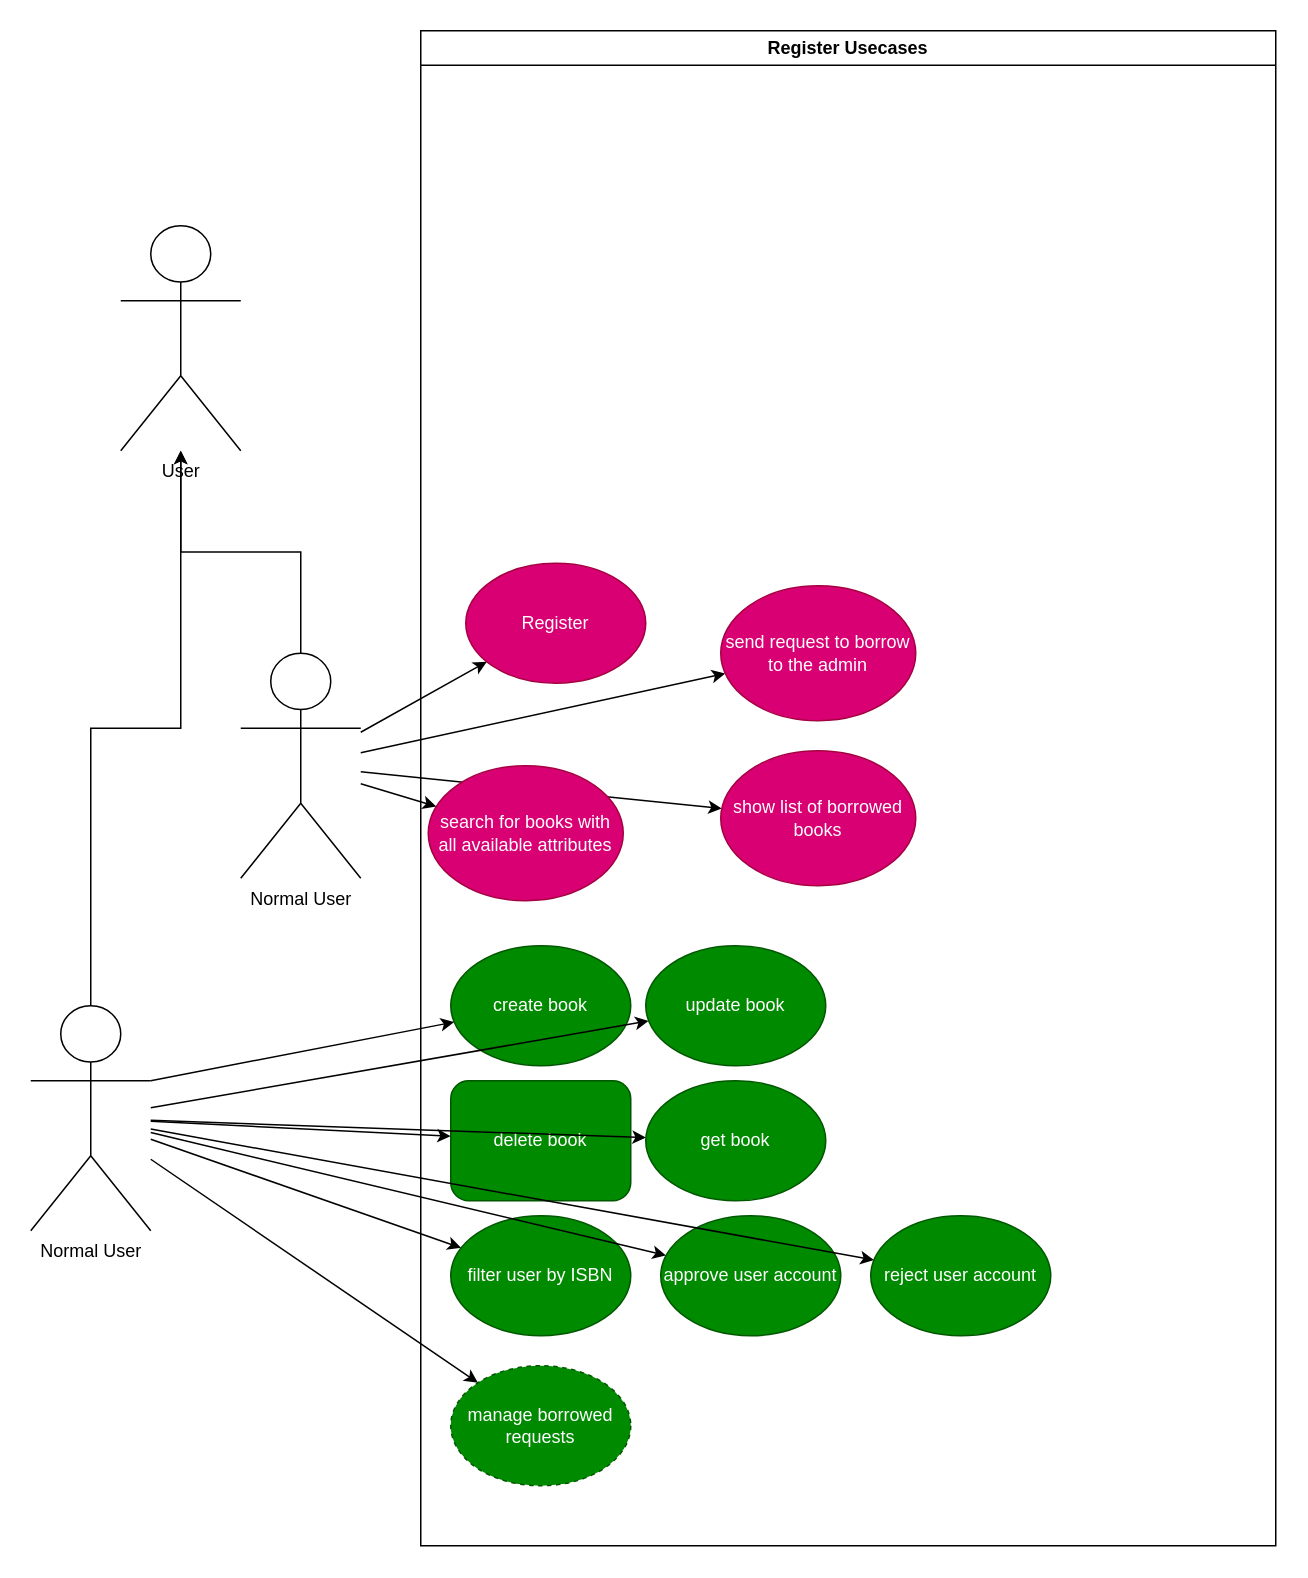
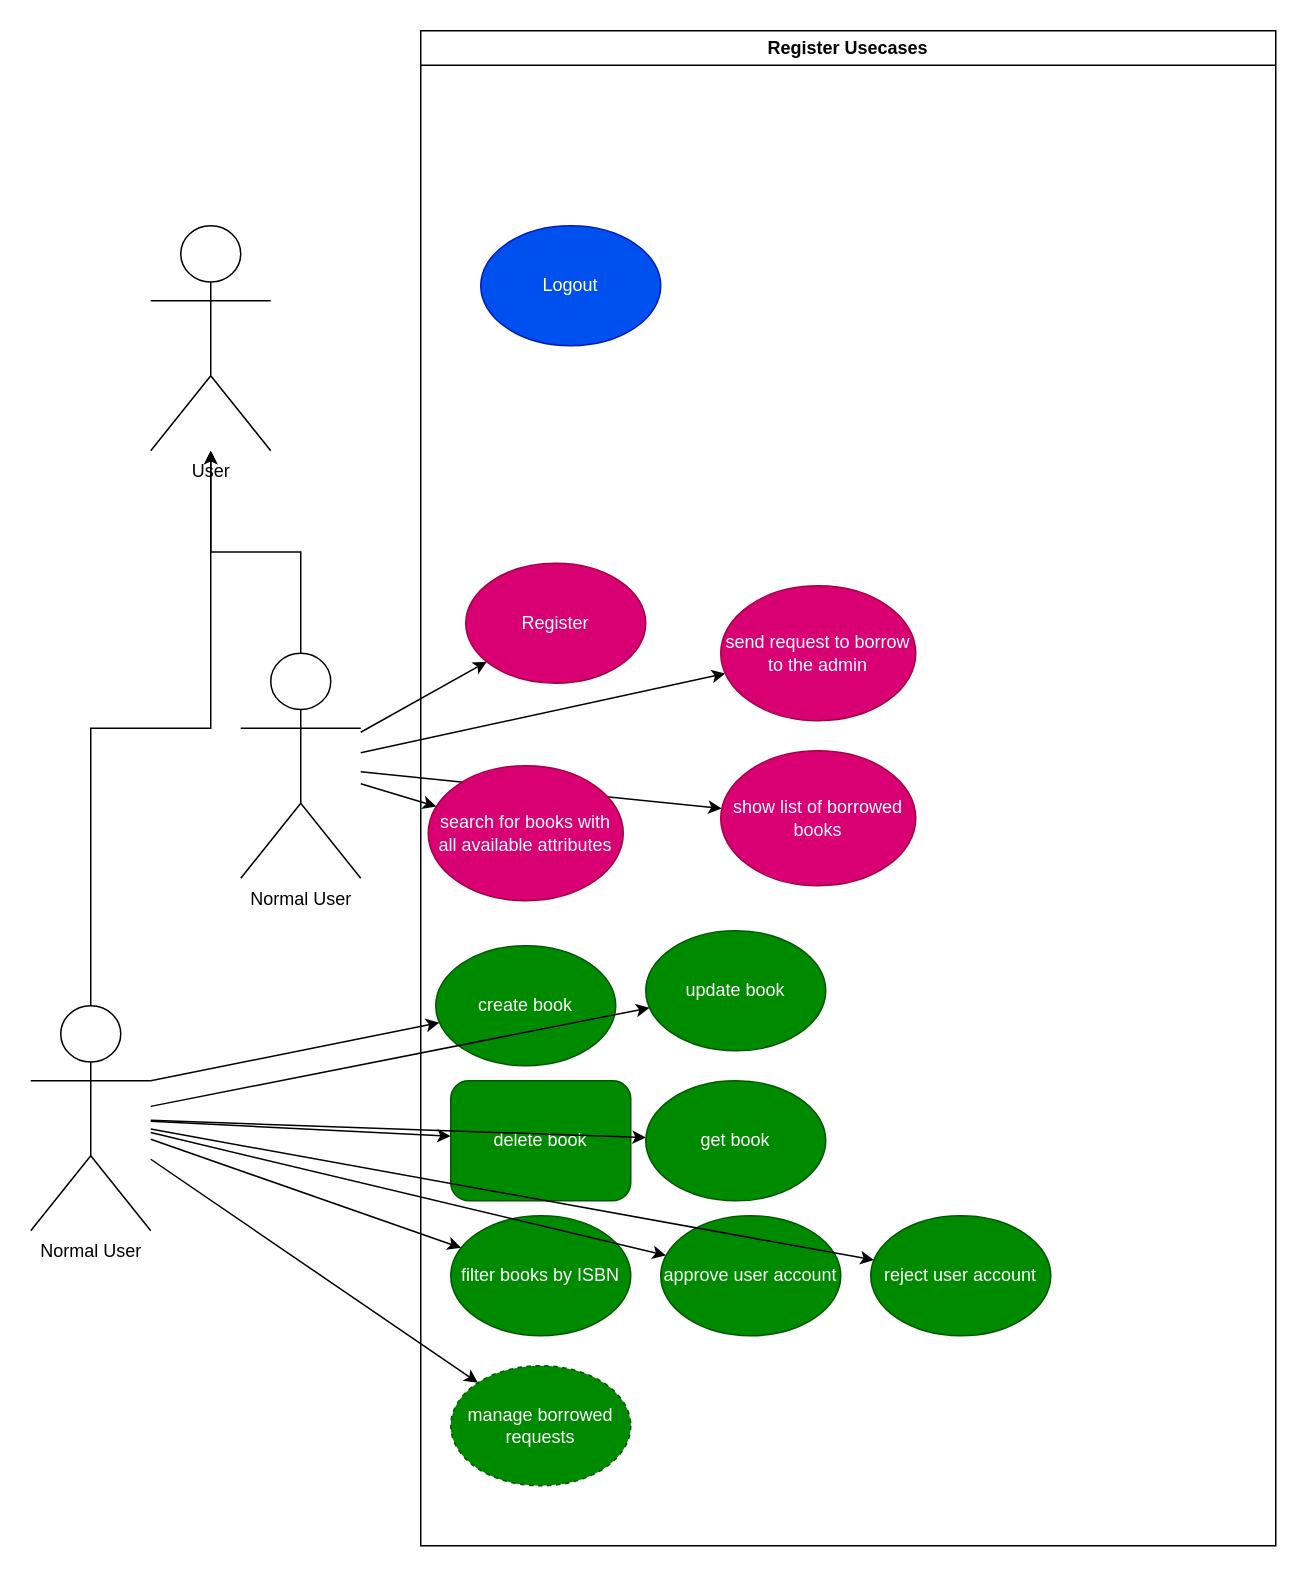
none -> (571, 286)
(181, 338) -> (211, 338)
(541, 1006) -> (526, 1006)
(736, 1006) -> (736, 991)
(541, 1276) -> (541, 1276)
